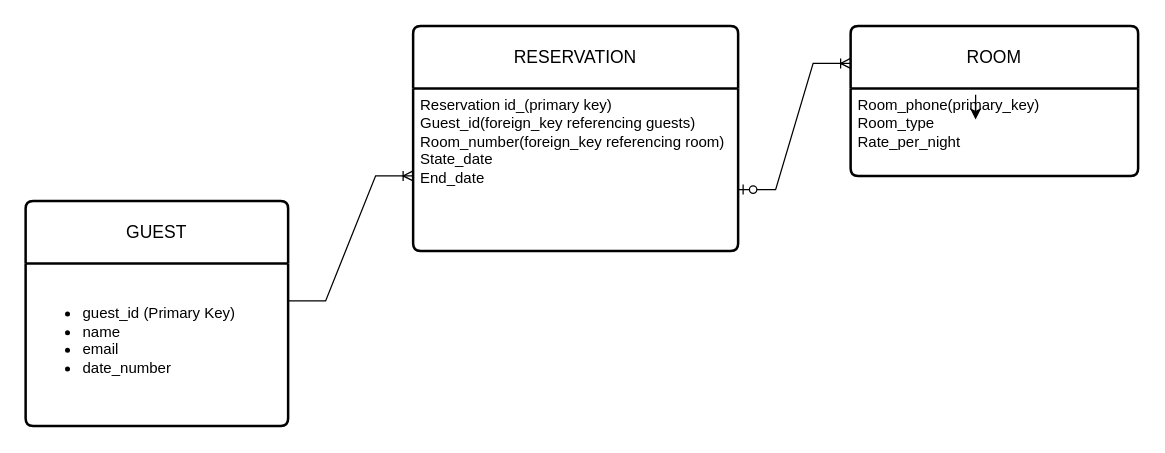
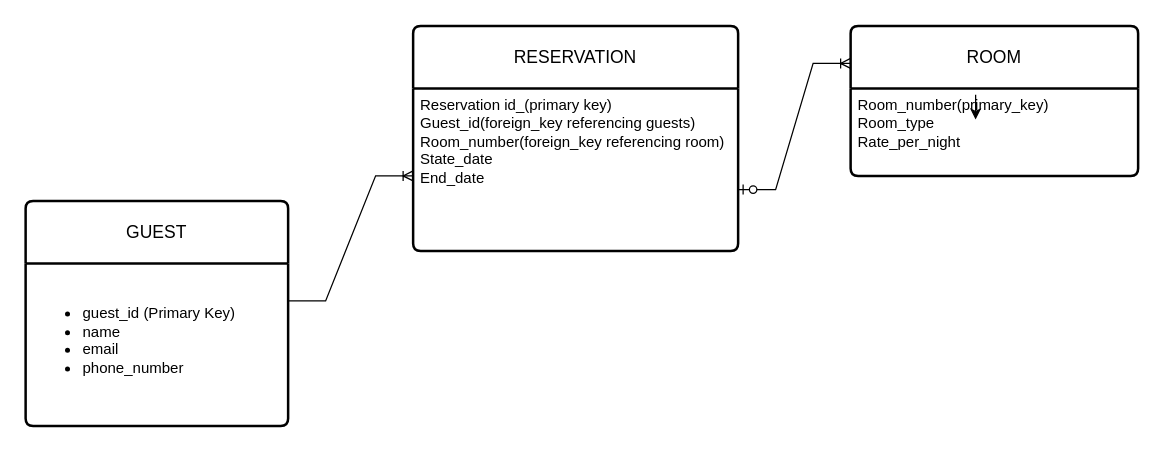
(953, 124) -> (957, 124)
(118, 308) -> (118, 308)
